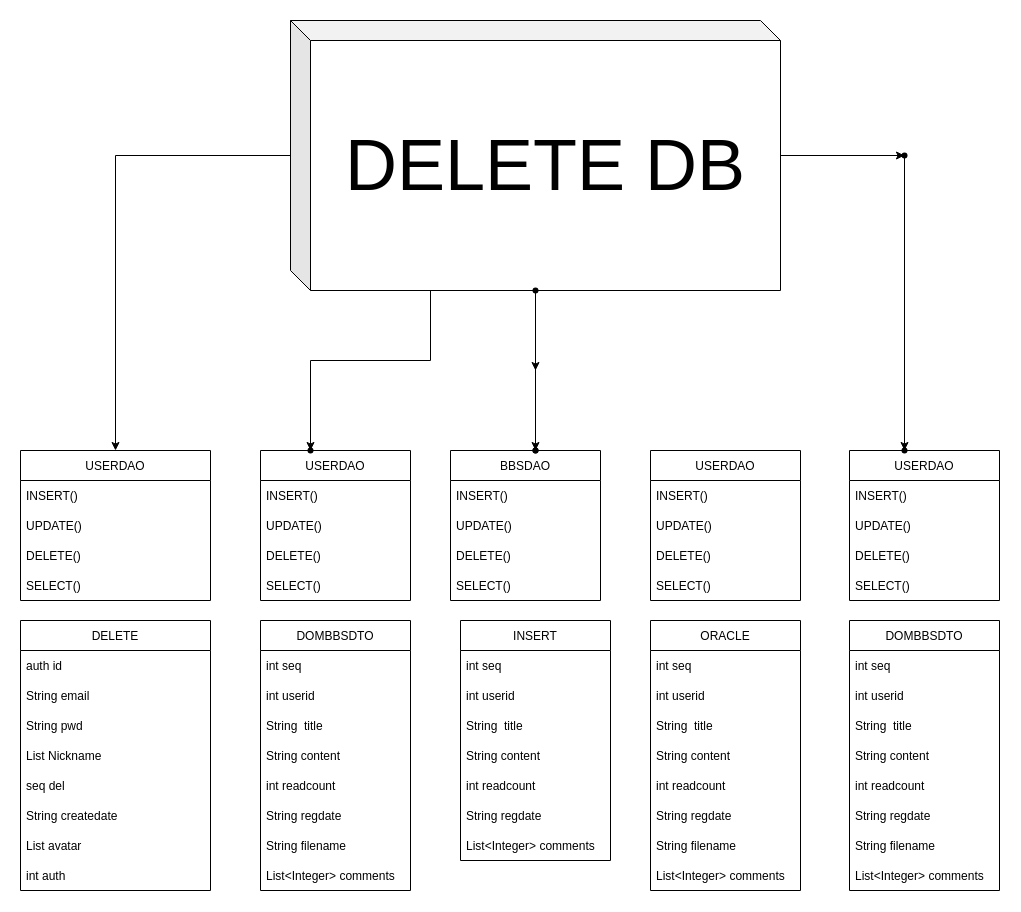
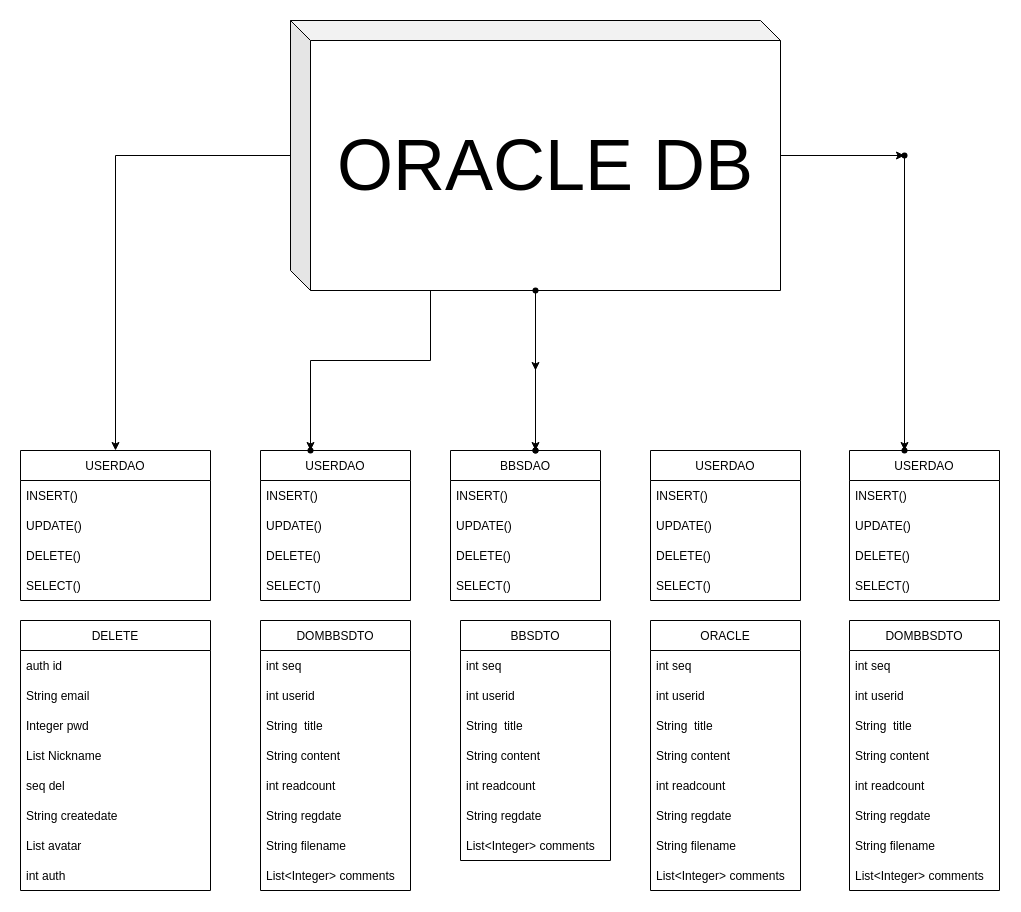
(546, 166) -> (546, 166)
(535, 636) -> (535, 636)
(56, 726) -> (61, 726)
